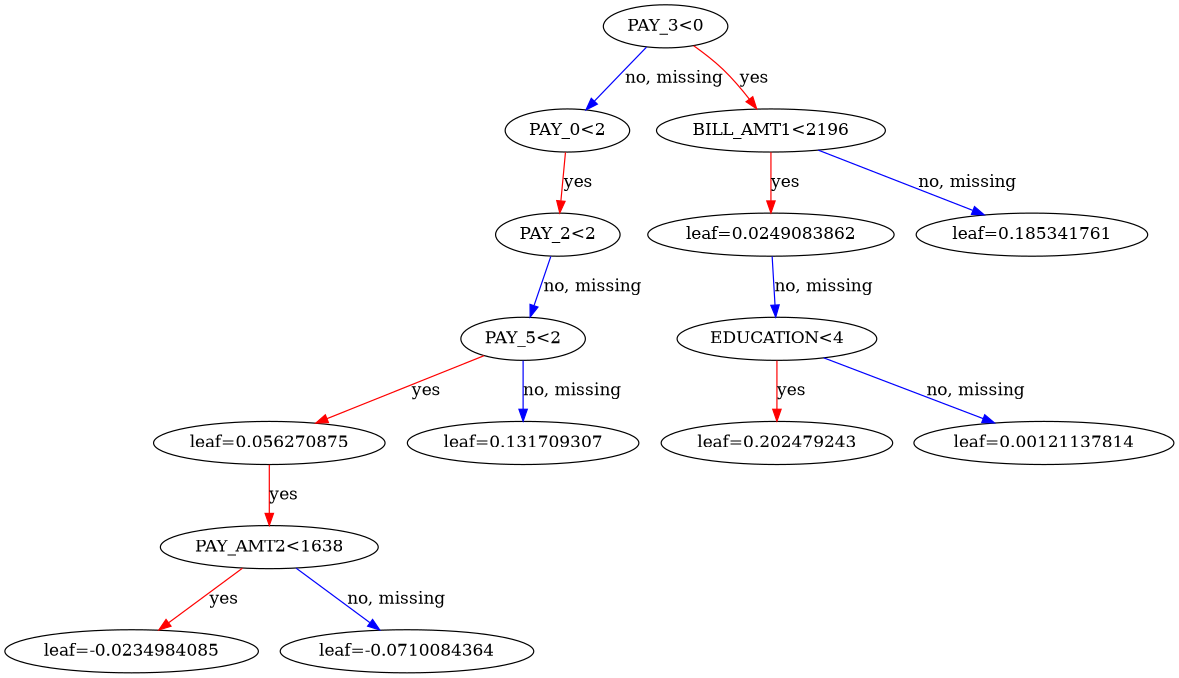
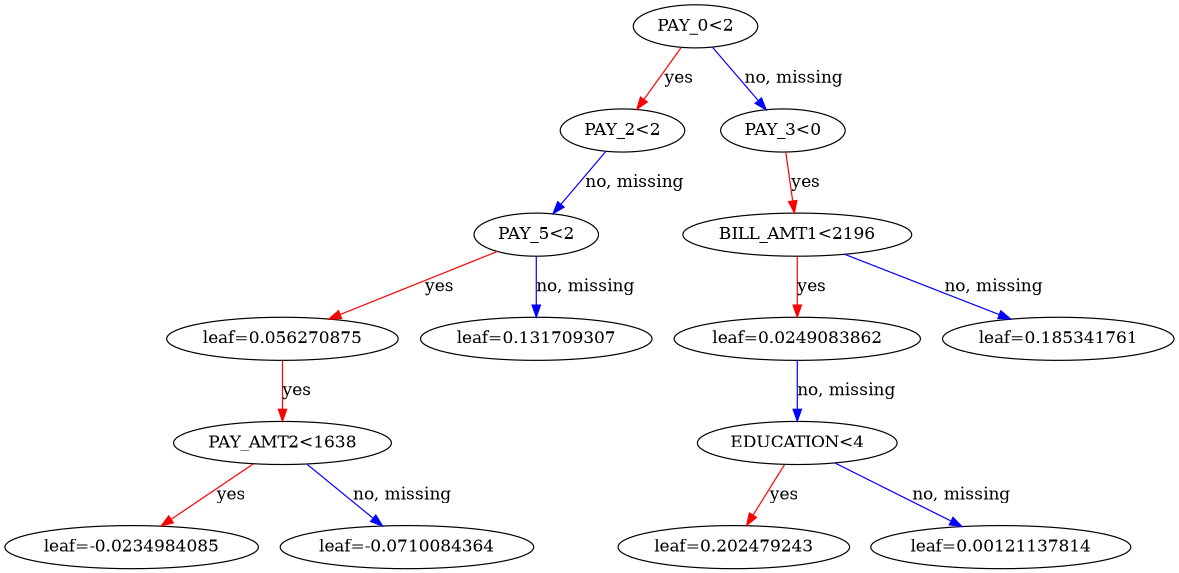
(620, 74) -> (735, 74)
